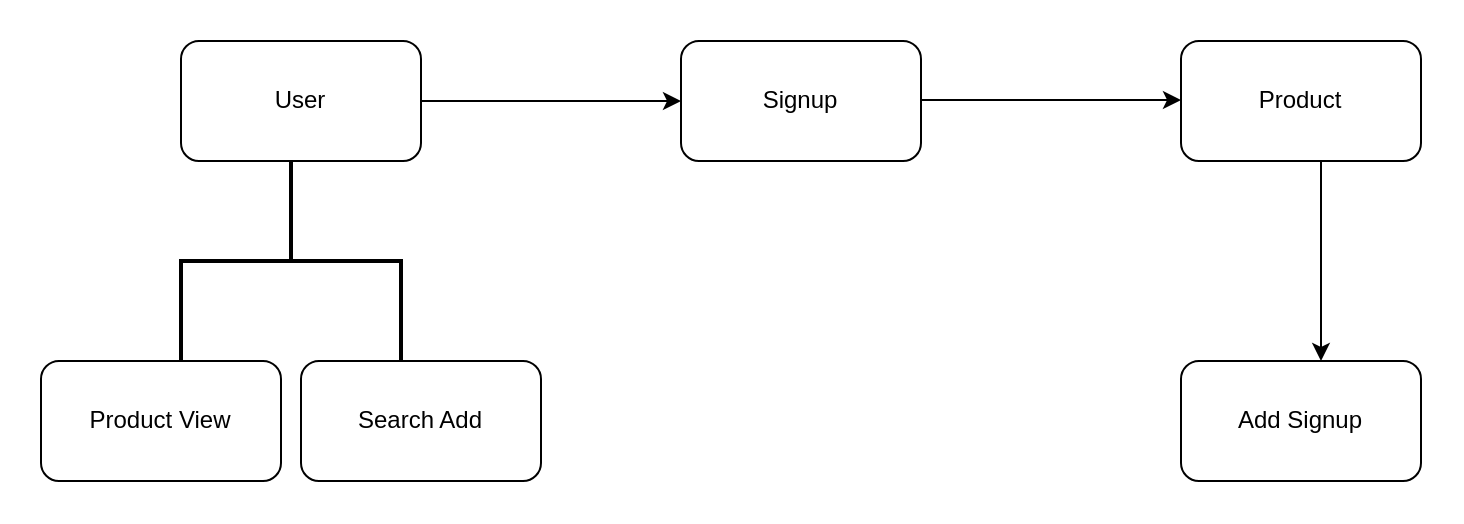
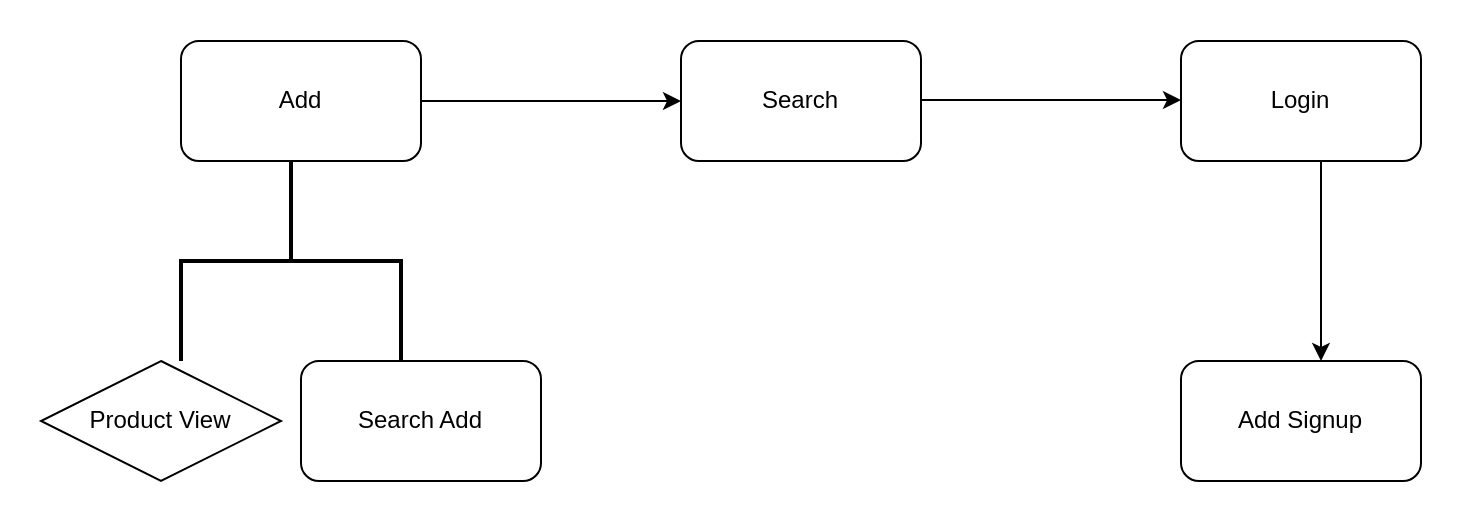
(301, 101) -> (301, 101)
(801, 101) -> (801, 101)
(1301, 101) -> (1301, 101)
(161, 421) -> (161, 421)
